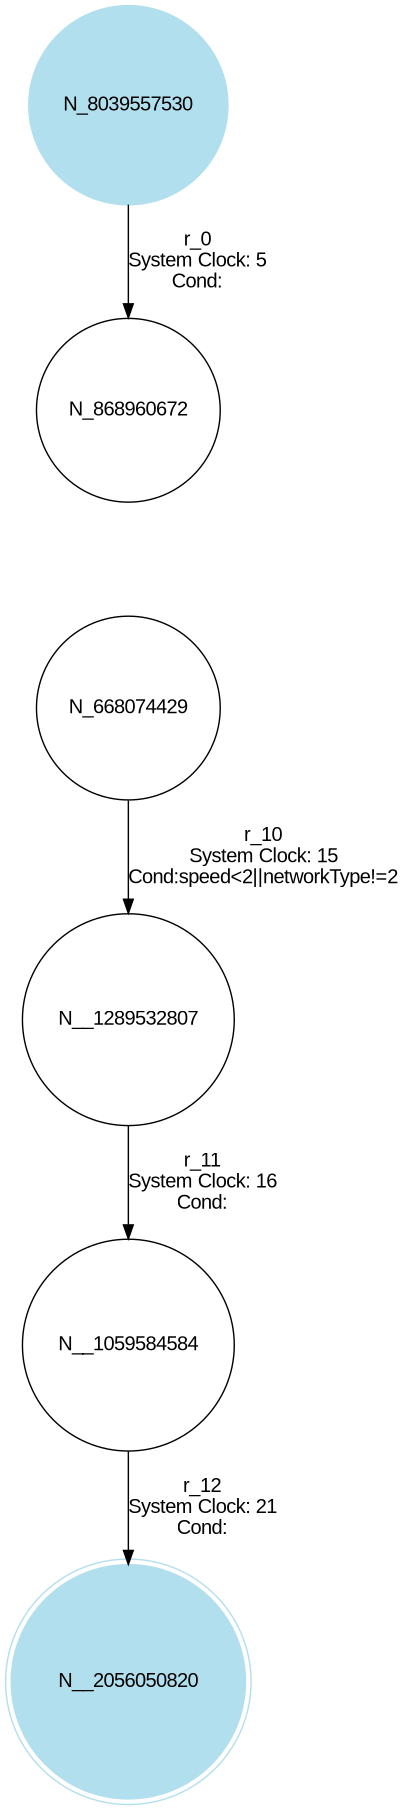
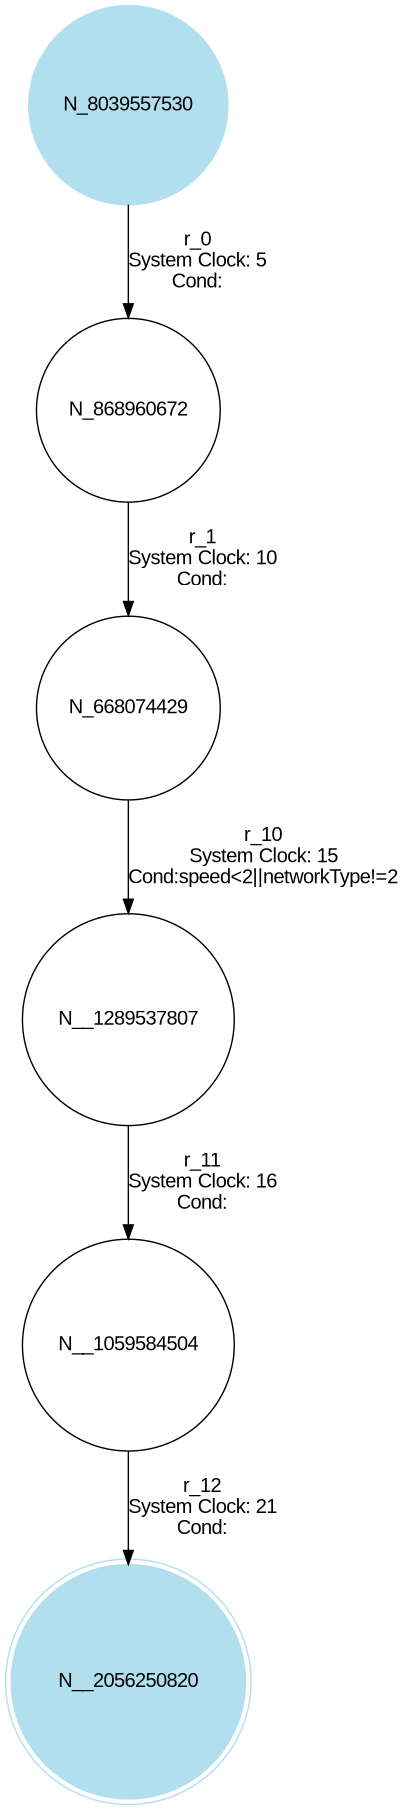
none -> (128, 552)
(128, 1020) -> (128, 1020)
(128, 1345) -> (128, 1345)
(128, 1682) -> (128, 1682)
